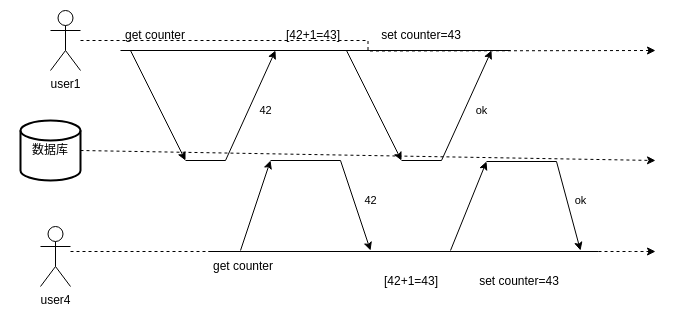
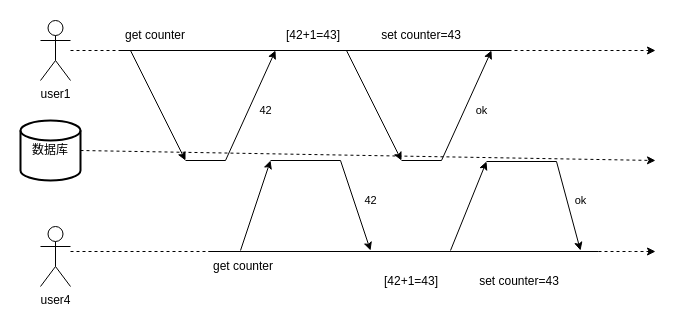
(66, 41) -> (56, 51)
